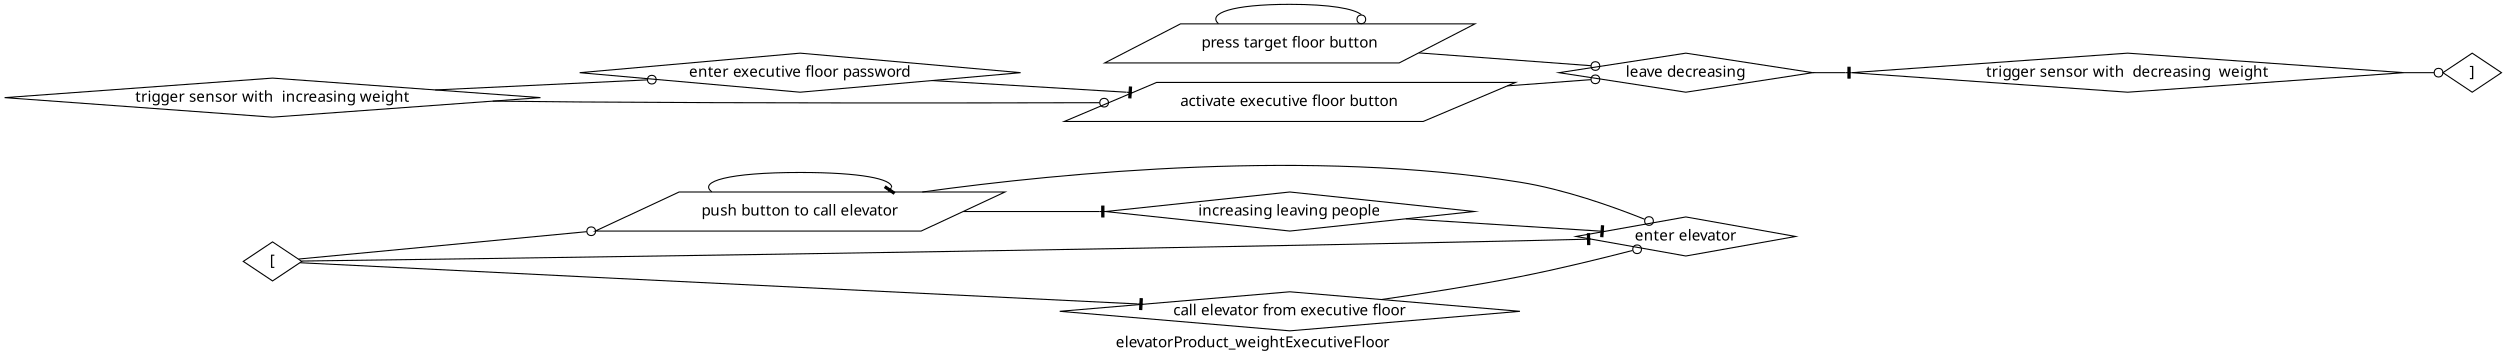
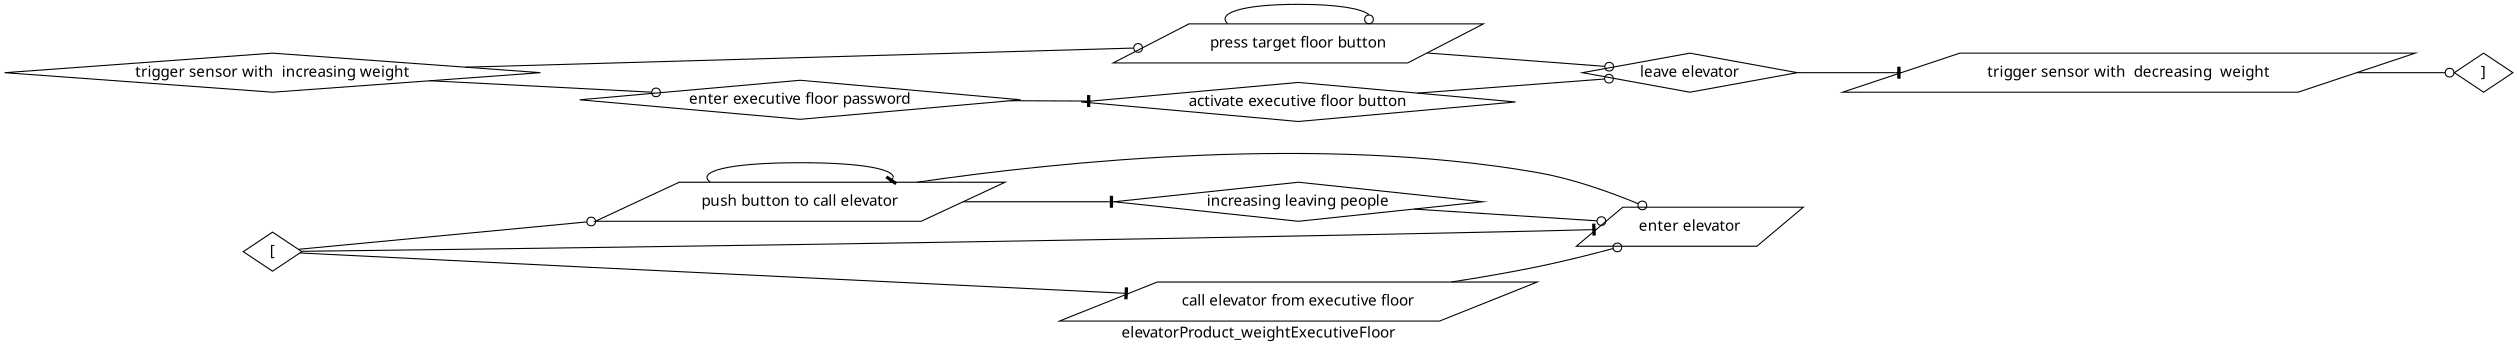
(1686, 73) -> (1690, 73)
(2128, 73) -> (2129, 73)
(1290, 102) -> (1298, 102)
(796, 103) -> (799, 58)
(1502, 225) -> (1505, 215)
(1686, 236) -> (1690, 227)
(1290, 311) -> (1298, 302)
